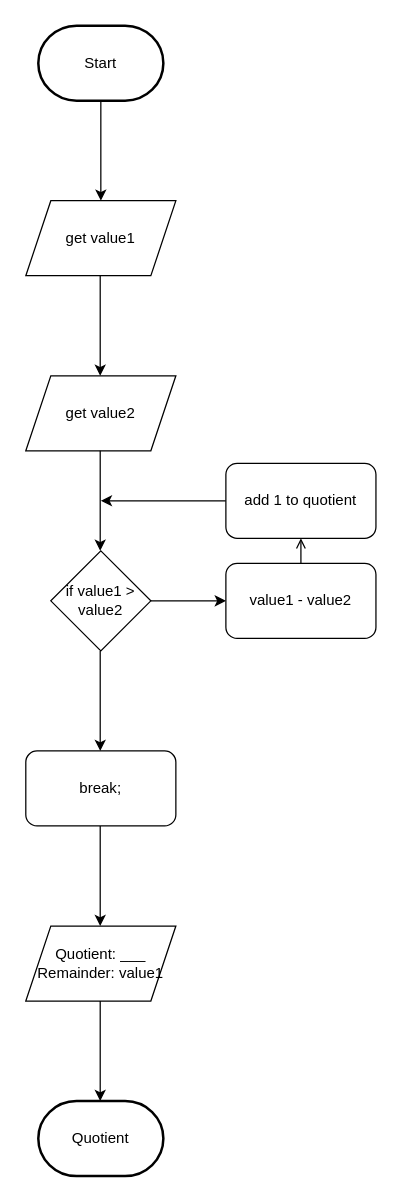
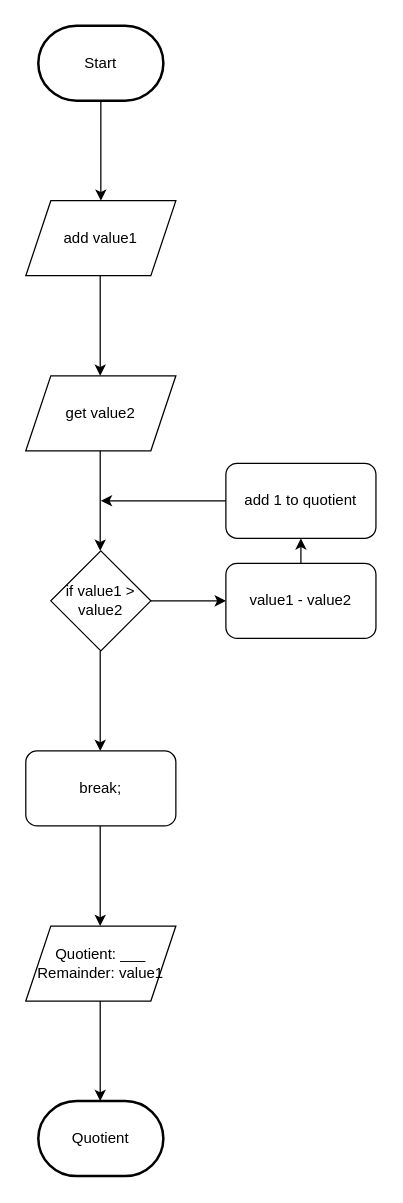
(101, 238) -> (101, 238)
(301, 546) -> (301, 548)
